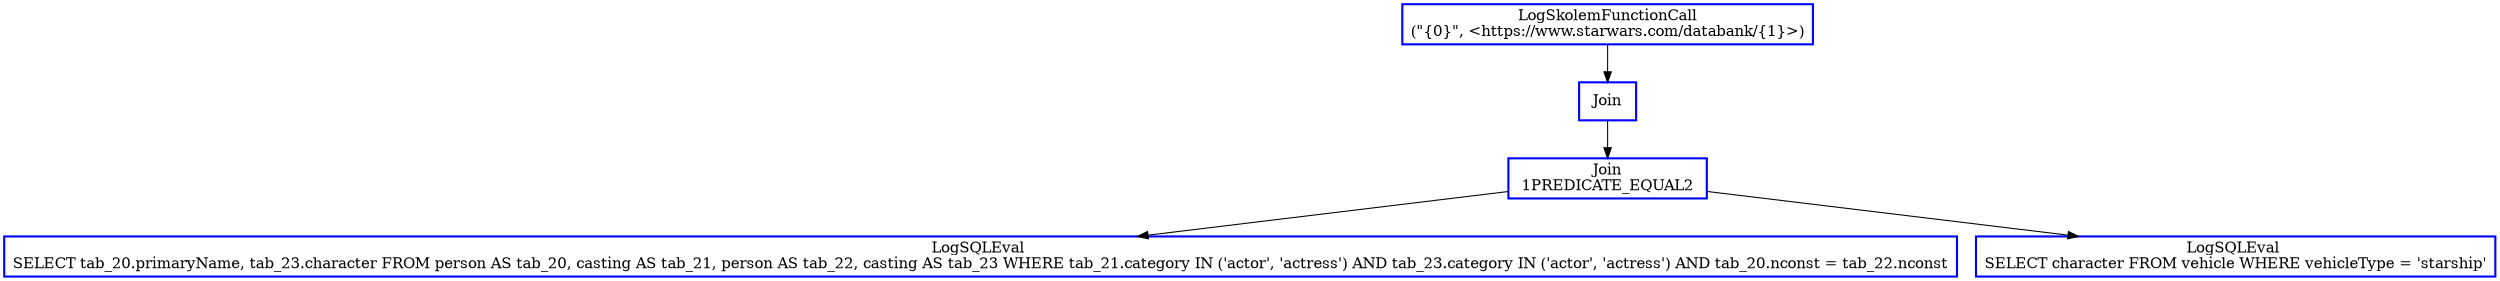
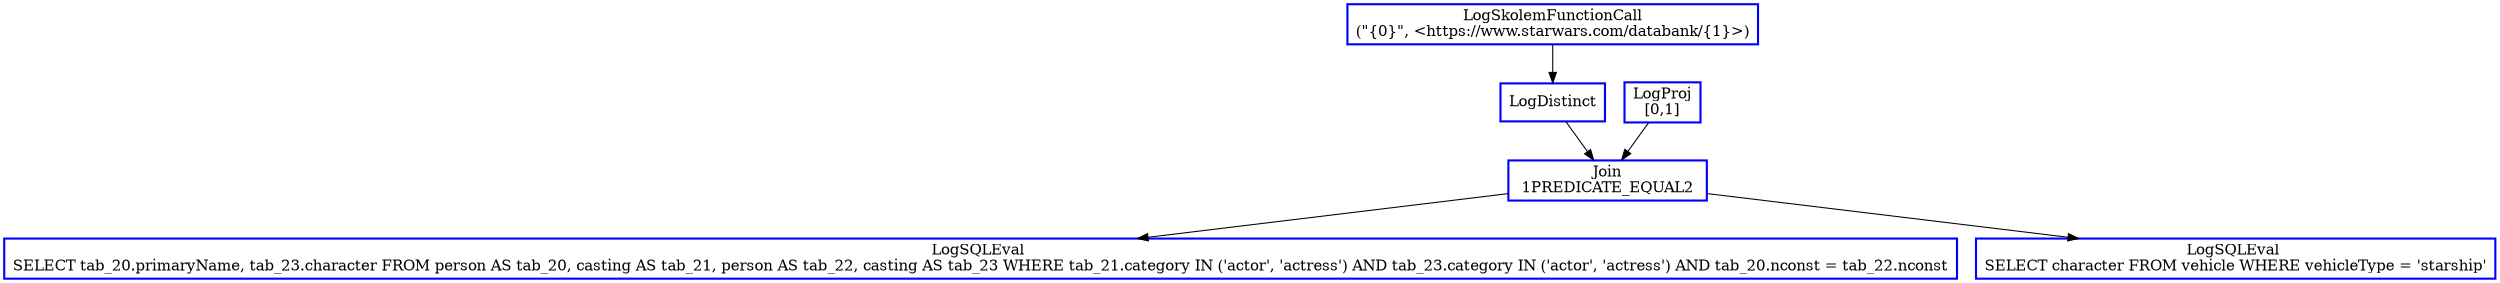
(1608, 101) -> (1553, 102)
none -> (1662, 102)
